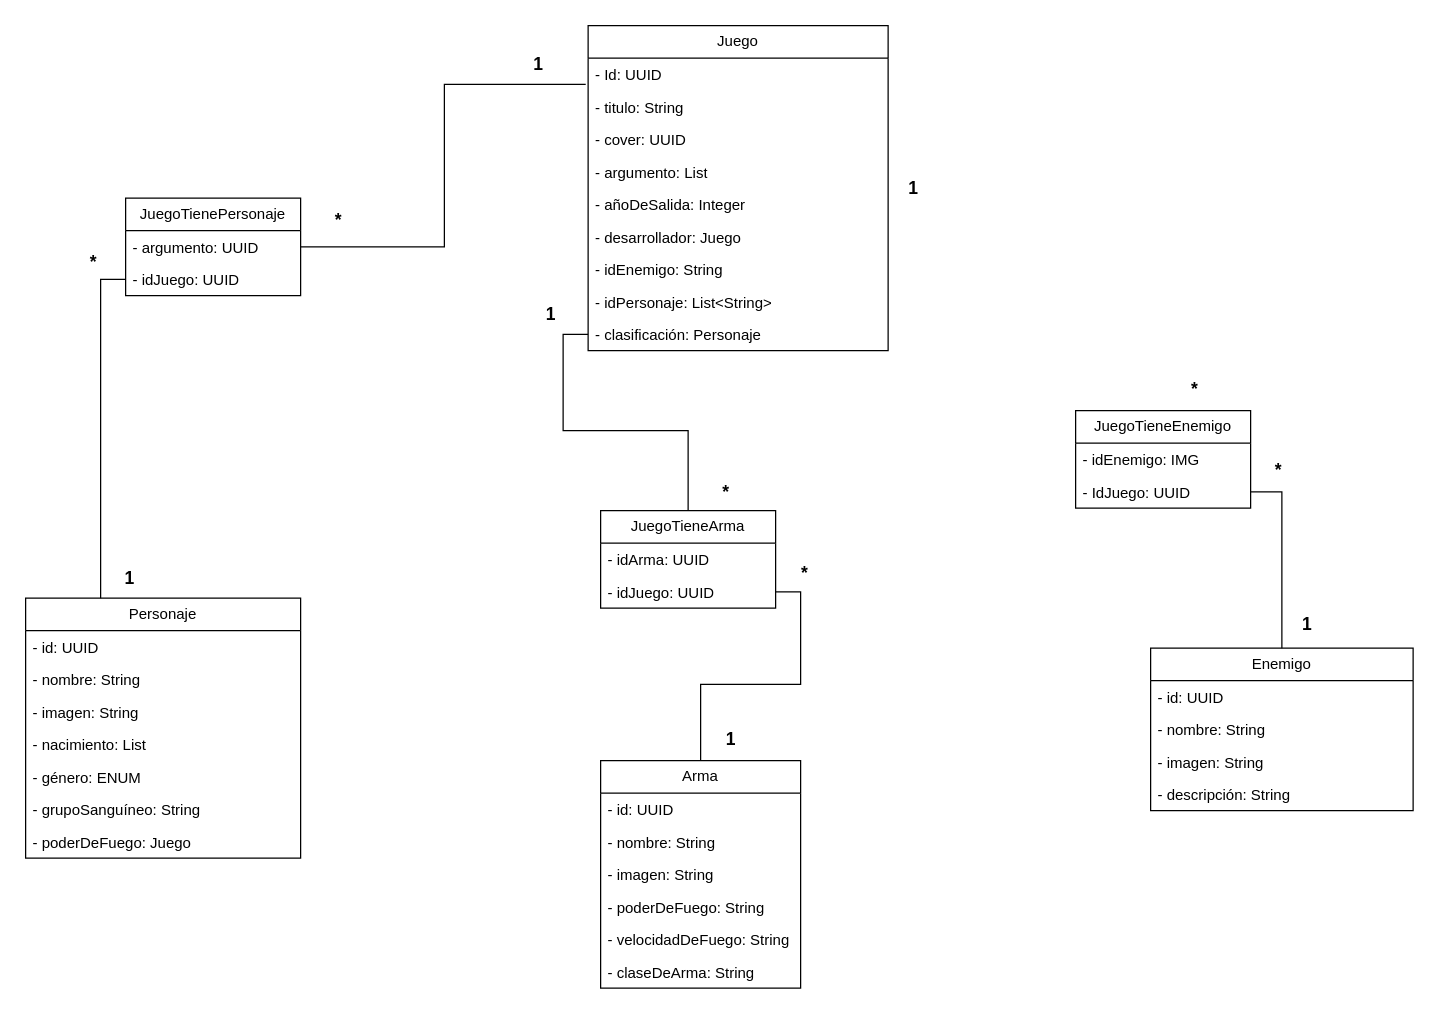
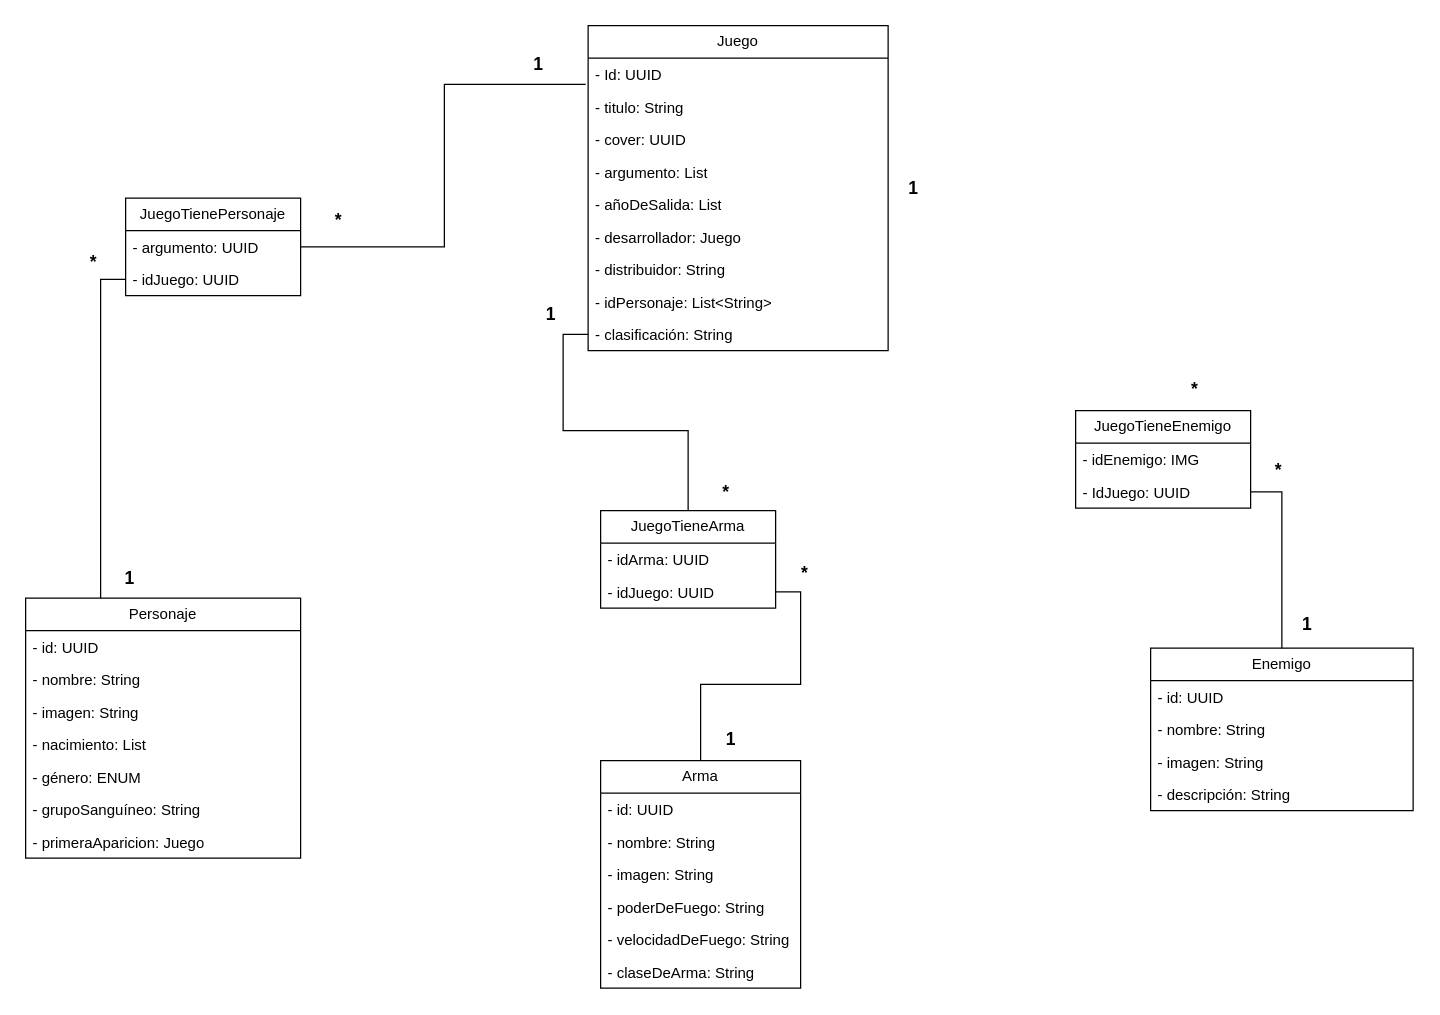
(678, 206) -> (664, 206)
(664, 271) -> (674, 271)
(691, 336) -> (677, 336)
(115, 843) -> (126, 843)
